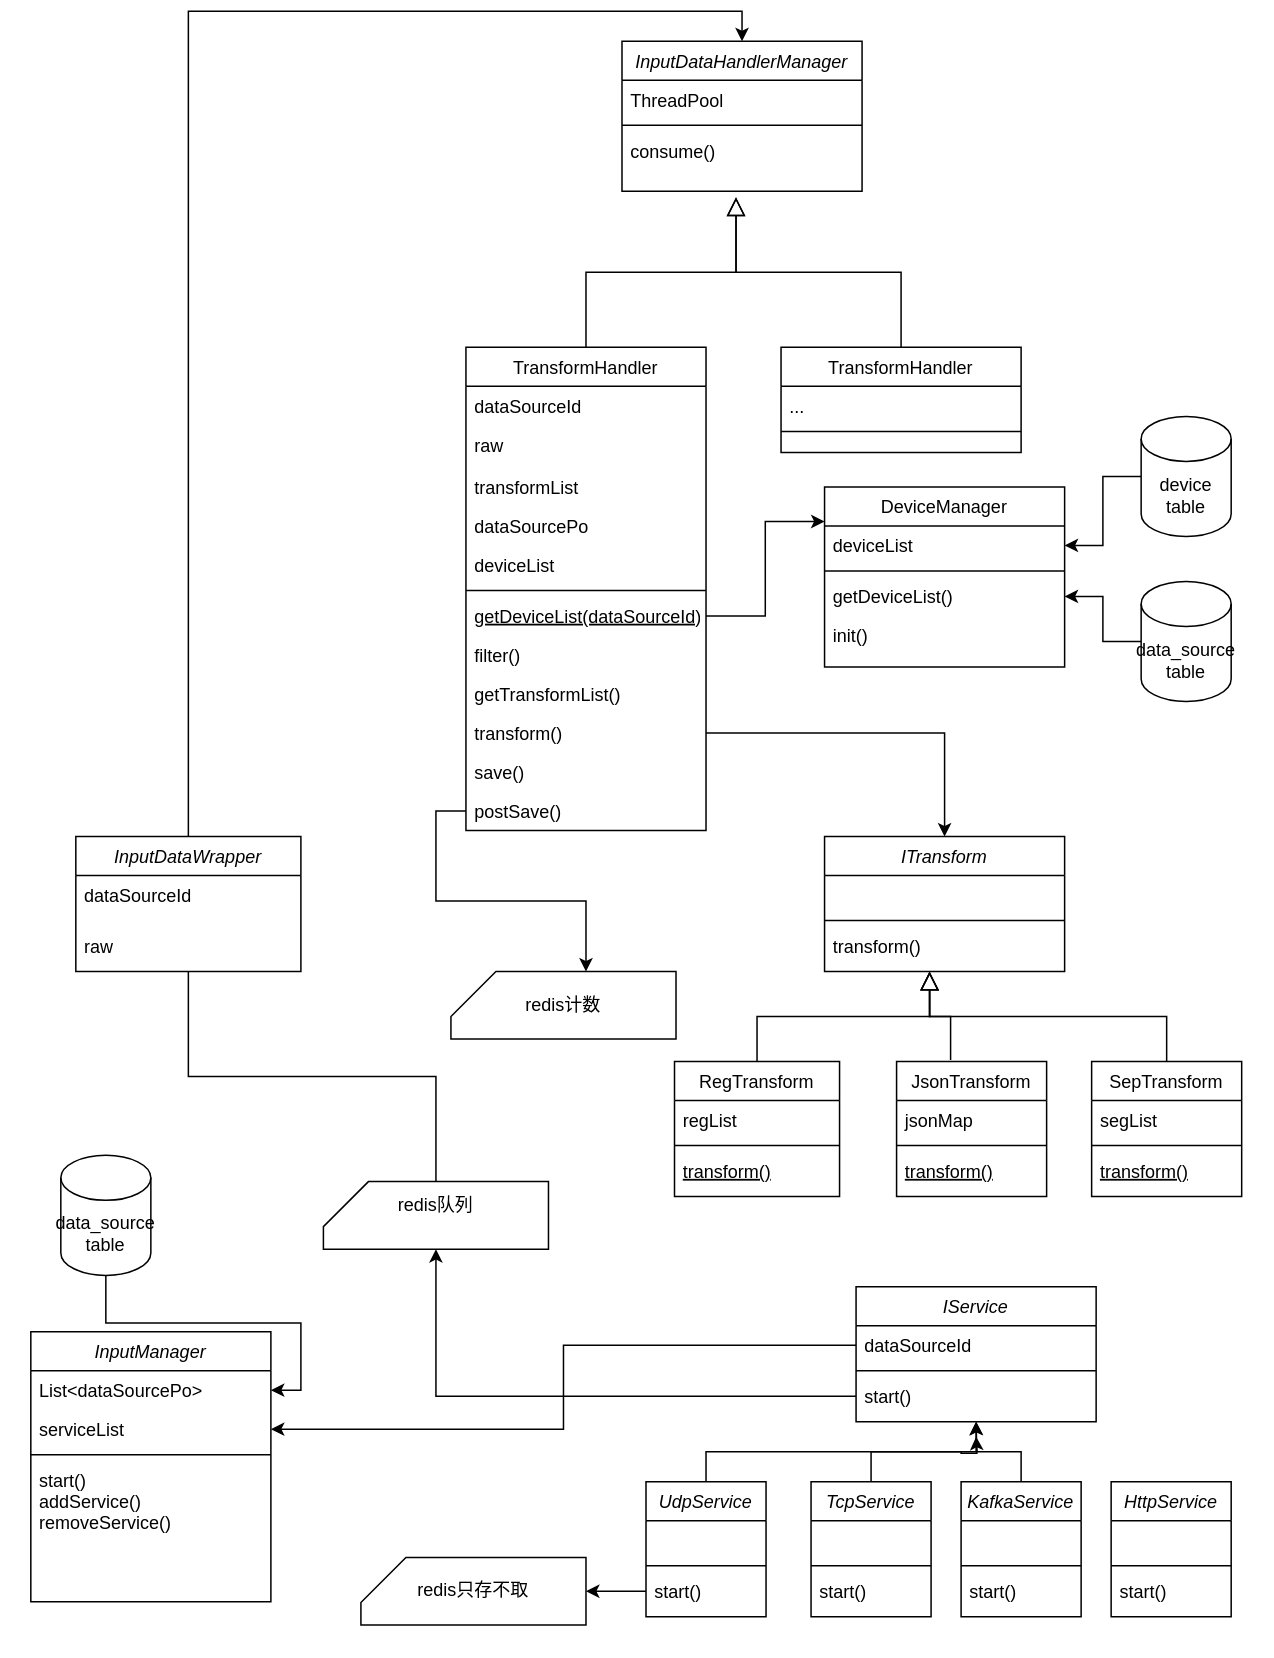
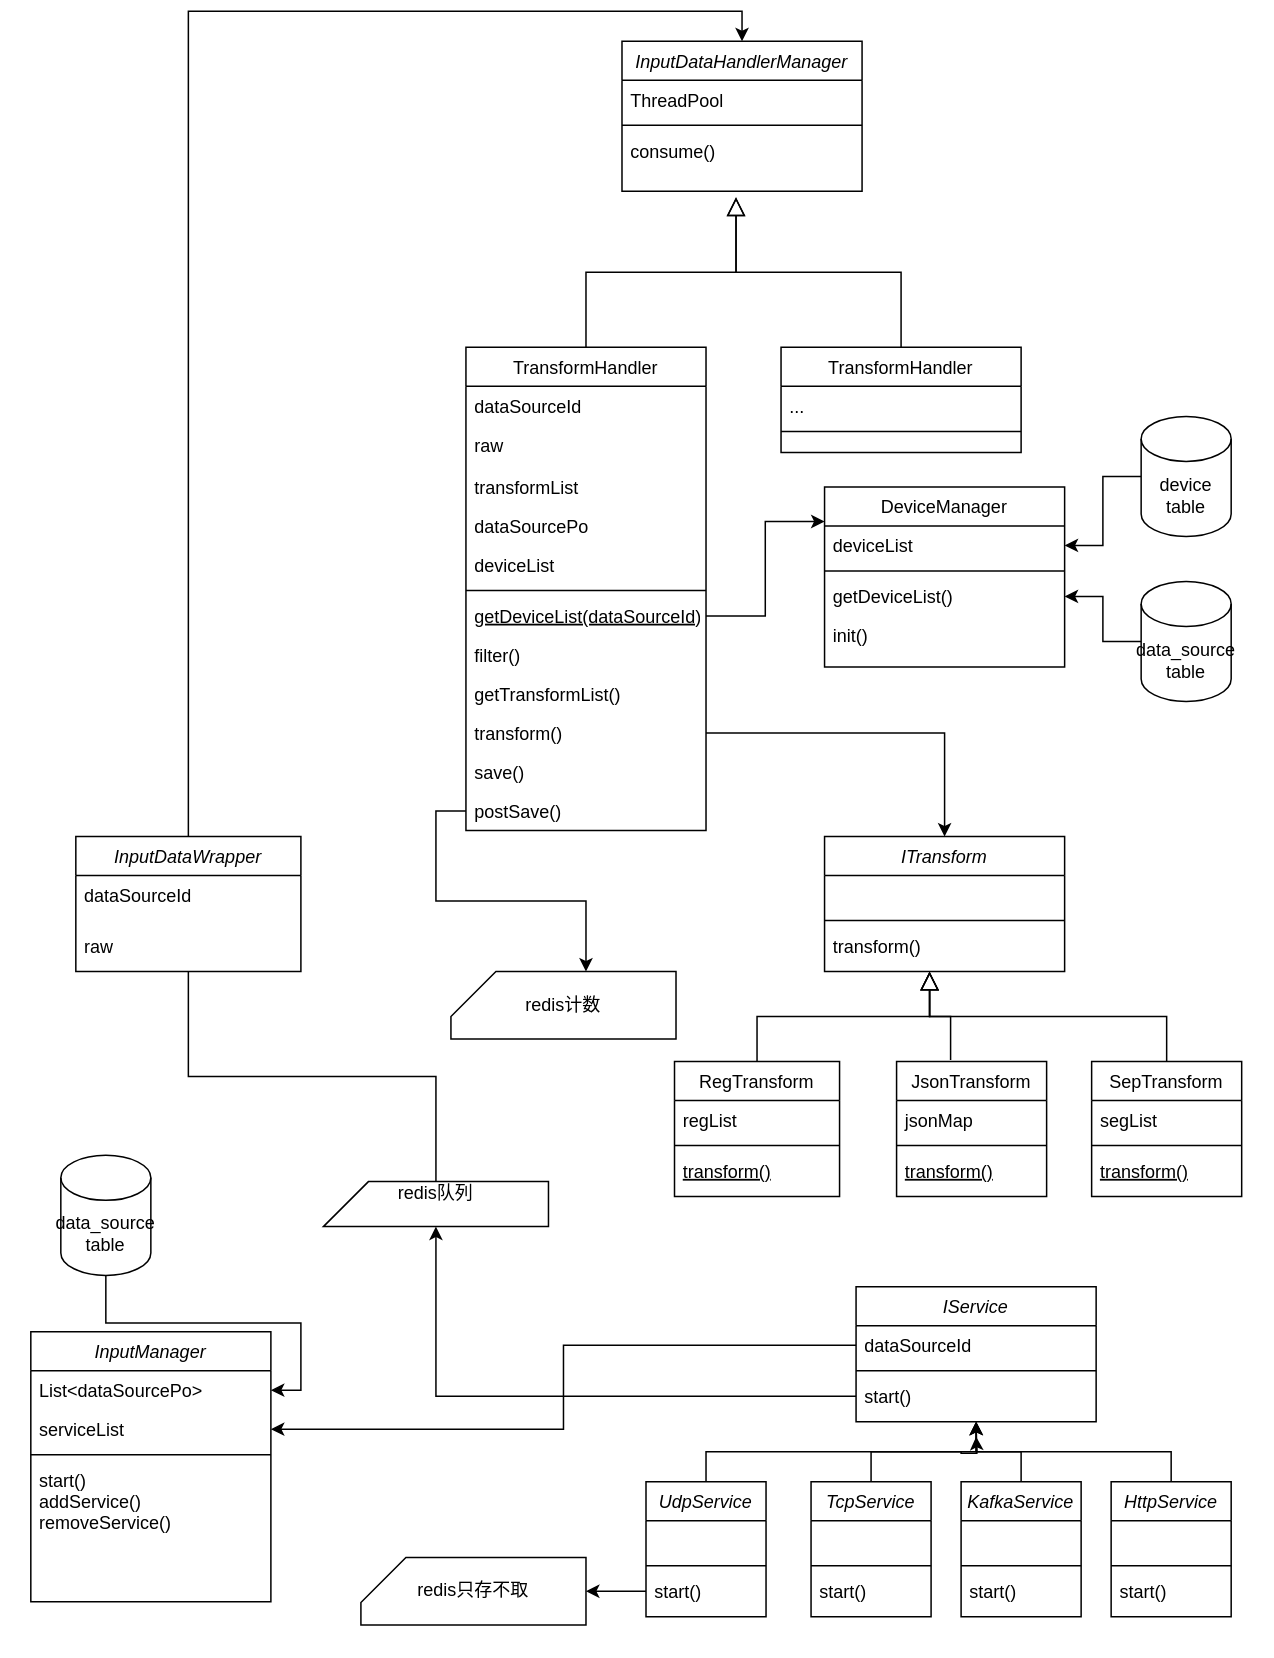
(436, 1215) -> (436, 1204)
none -> (1112, 1451)
